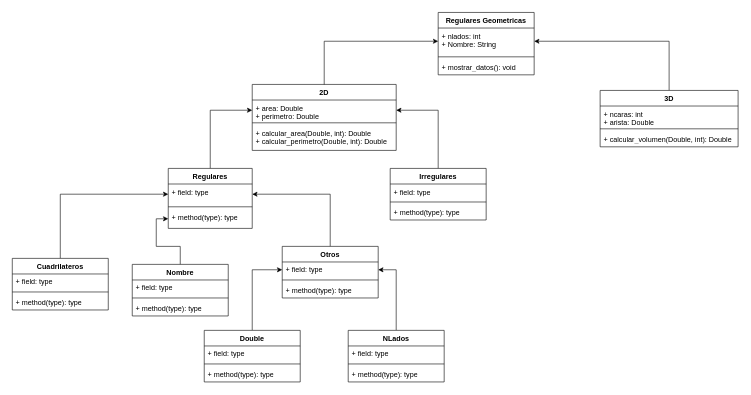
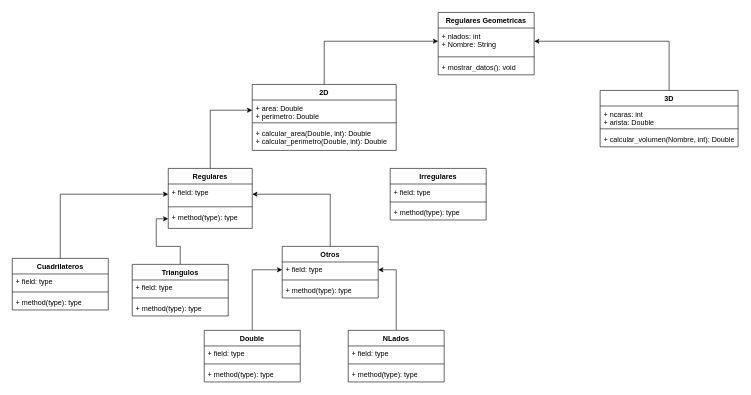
(438, 110) -> none
(670, 144) -> (670, 144)
(180, 273) -> (180, 273)
